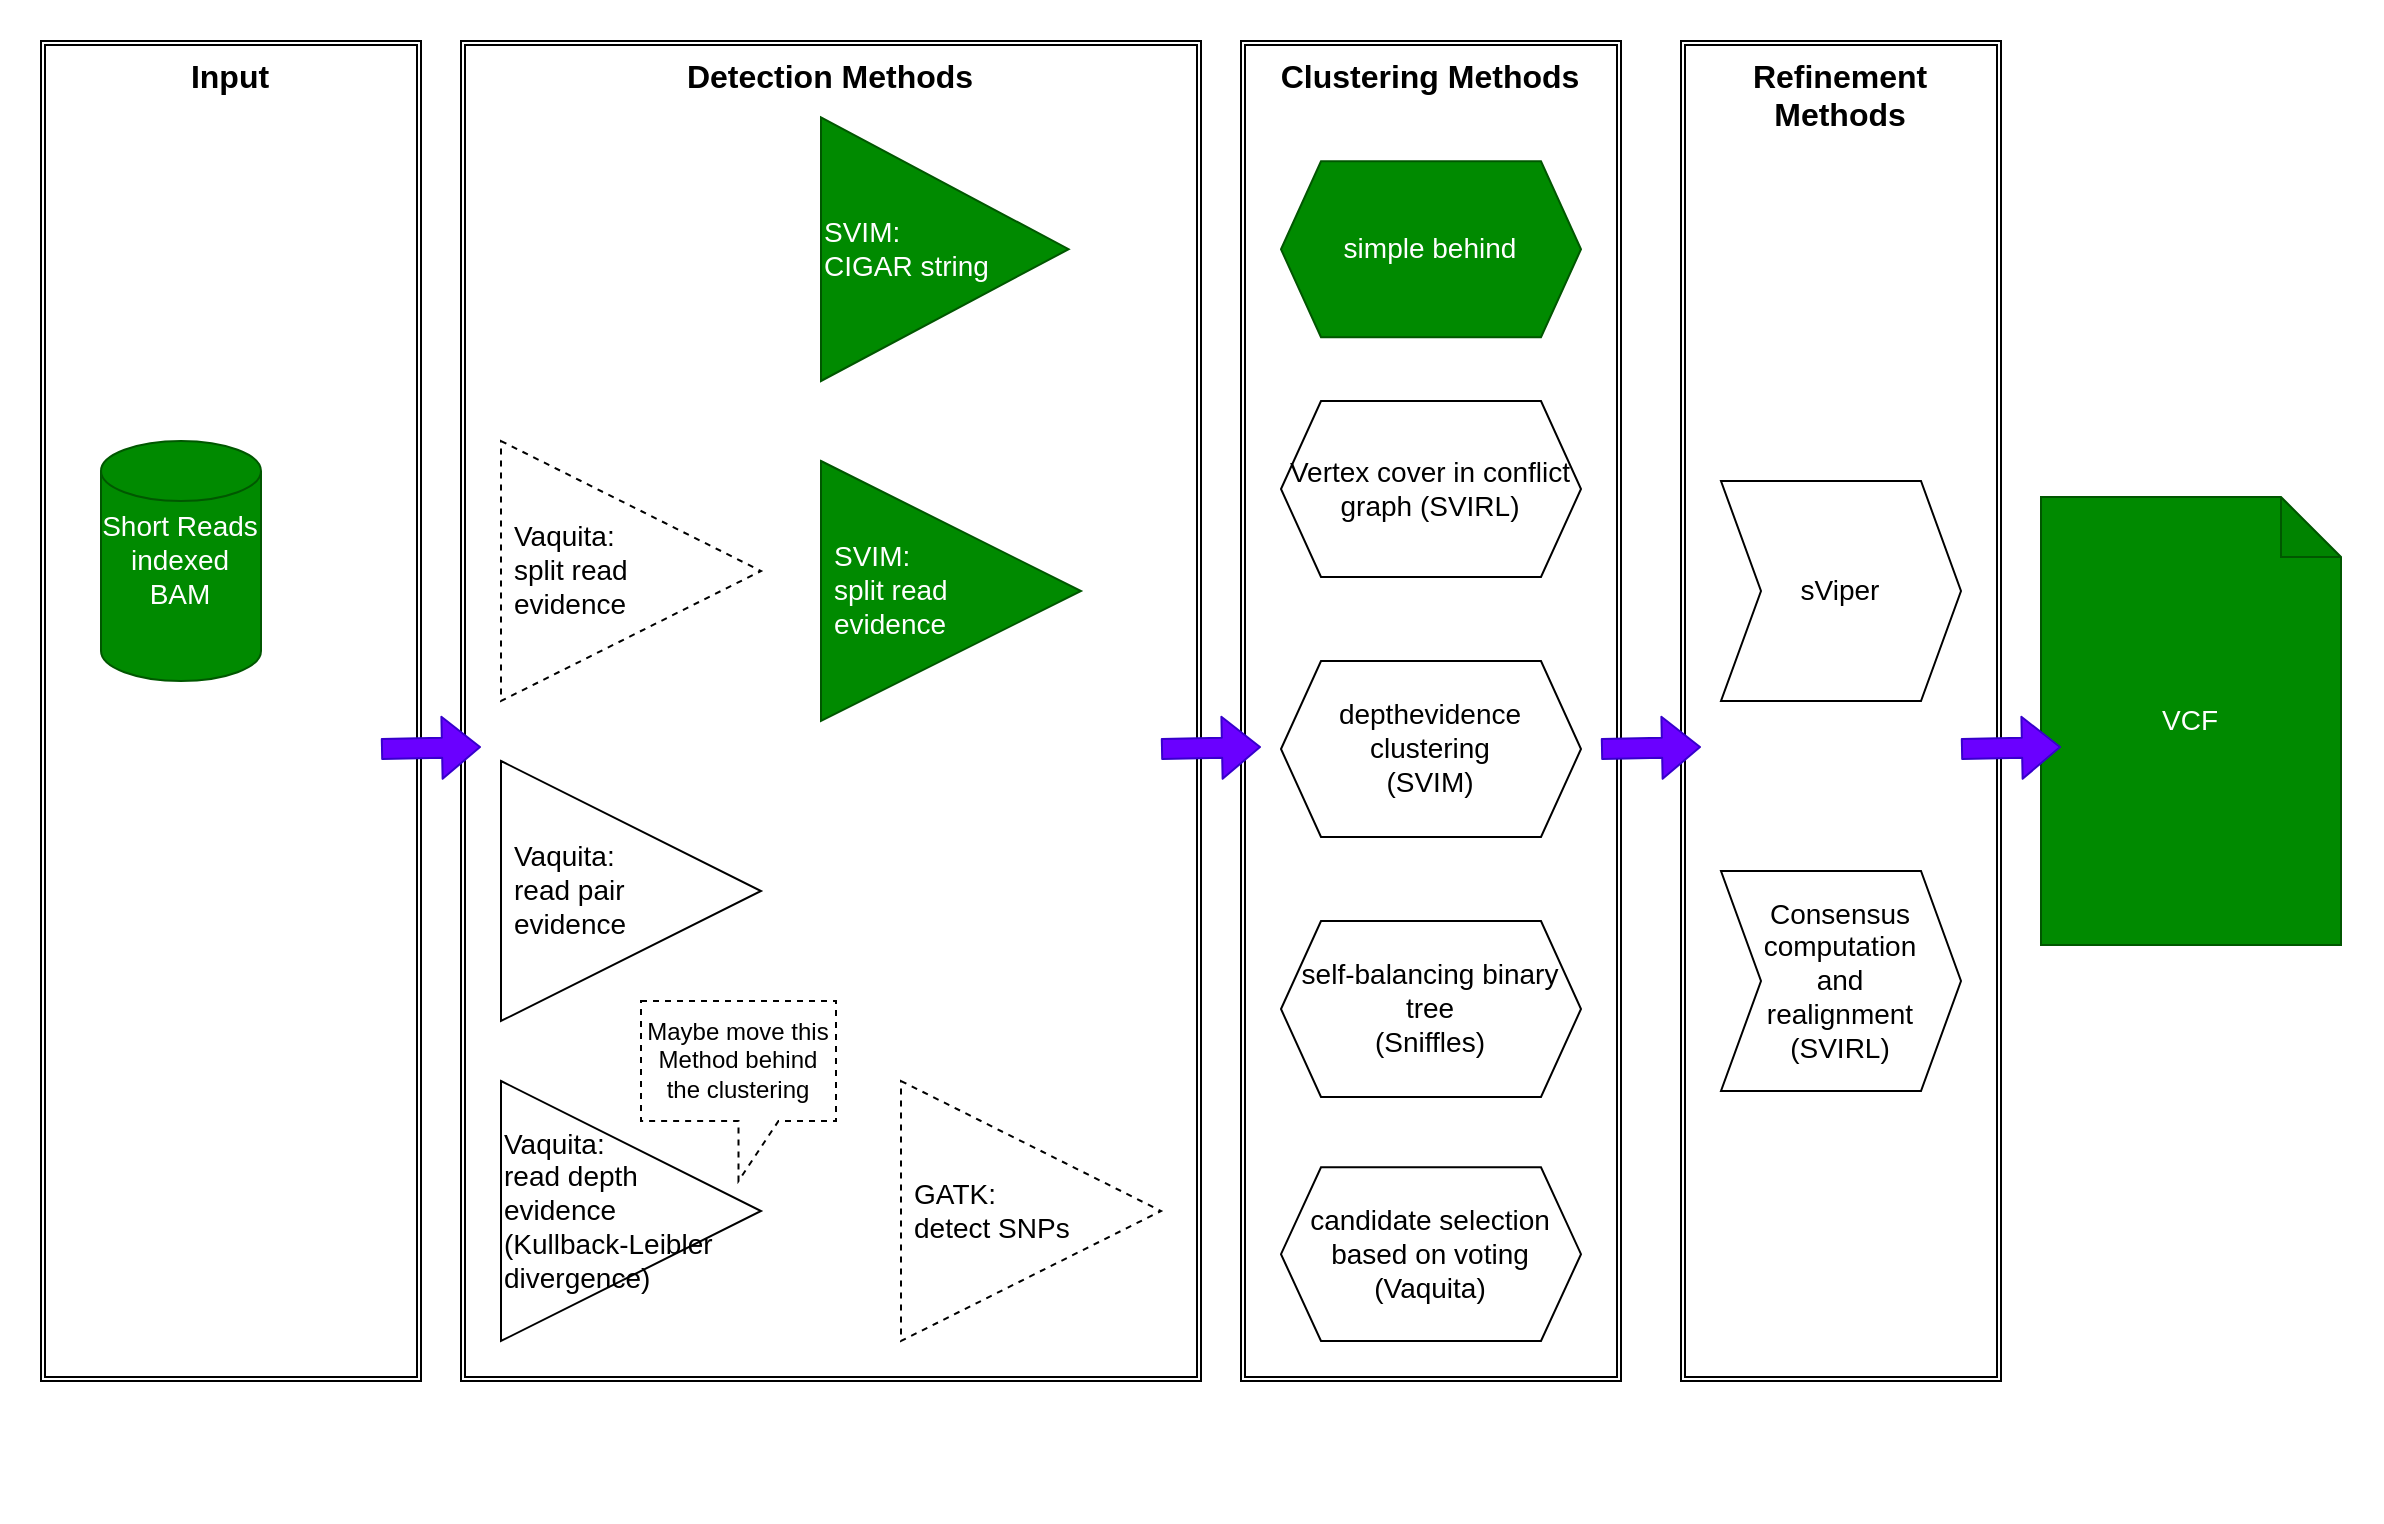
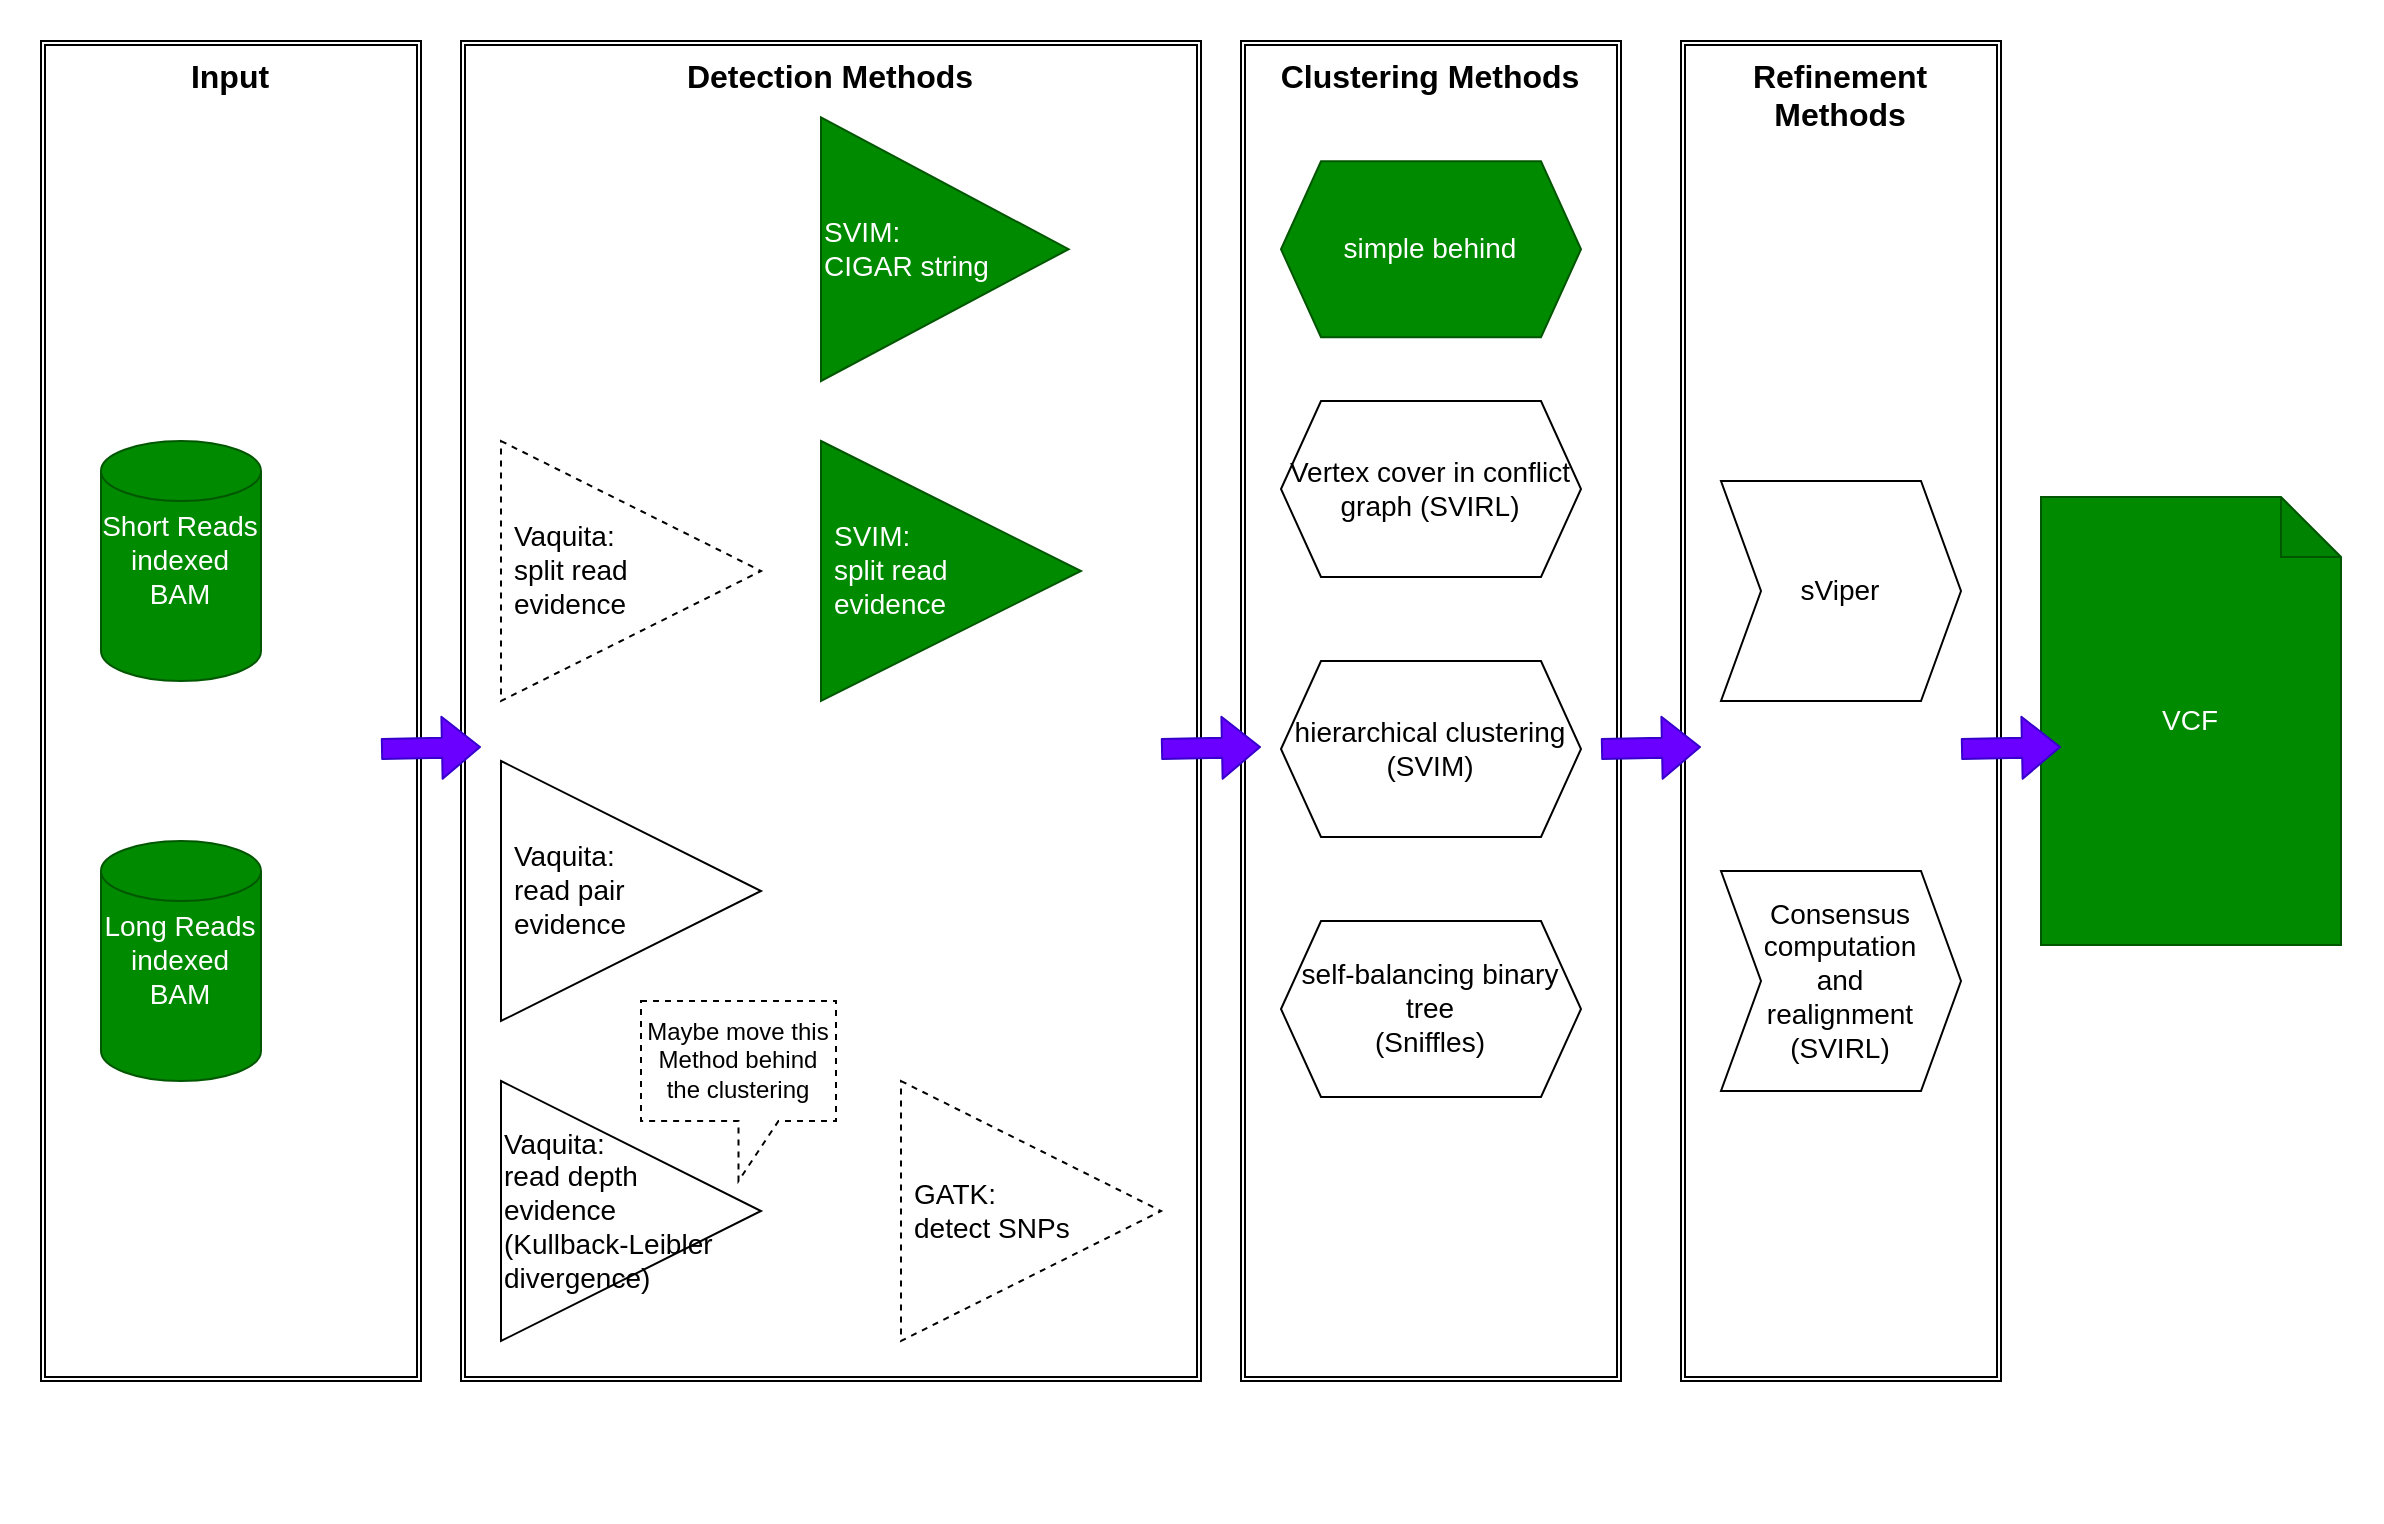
(951, 591) -> (951, 571)
(1431, 749) -> (1431, 749)
none -> (181, 961)
(1431, 1254) -> none
